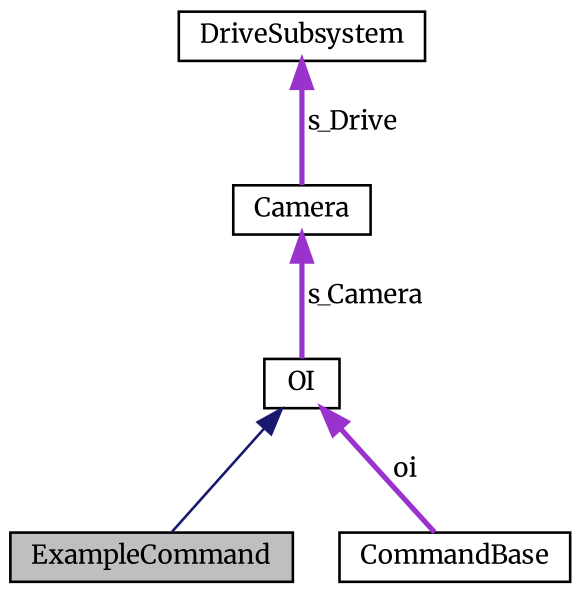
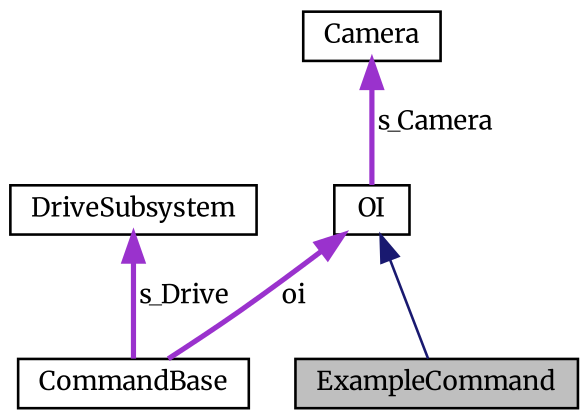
(302, 136) -> (133, 310)
